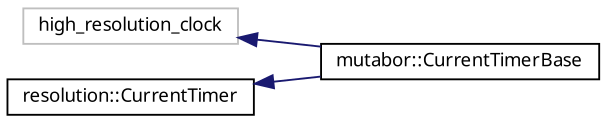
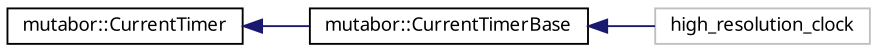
(289, 43) -> (631, 26)
(131, 97) -> (125, 26)
